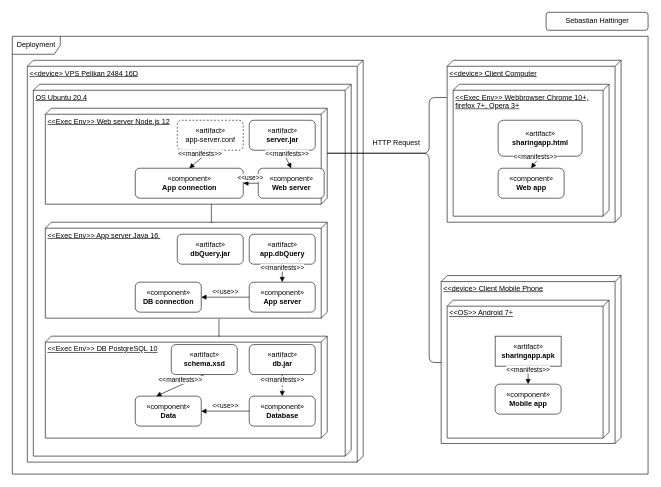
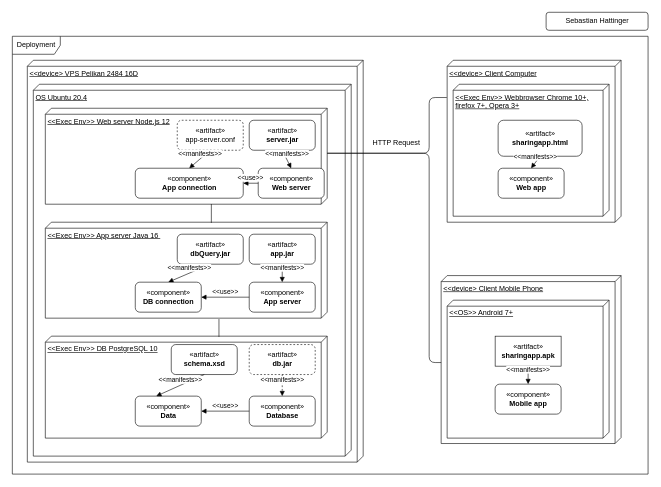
(283, 249) -> (283, 249)
none -> (192, 272)
(282, 360) -> (282, 360)
